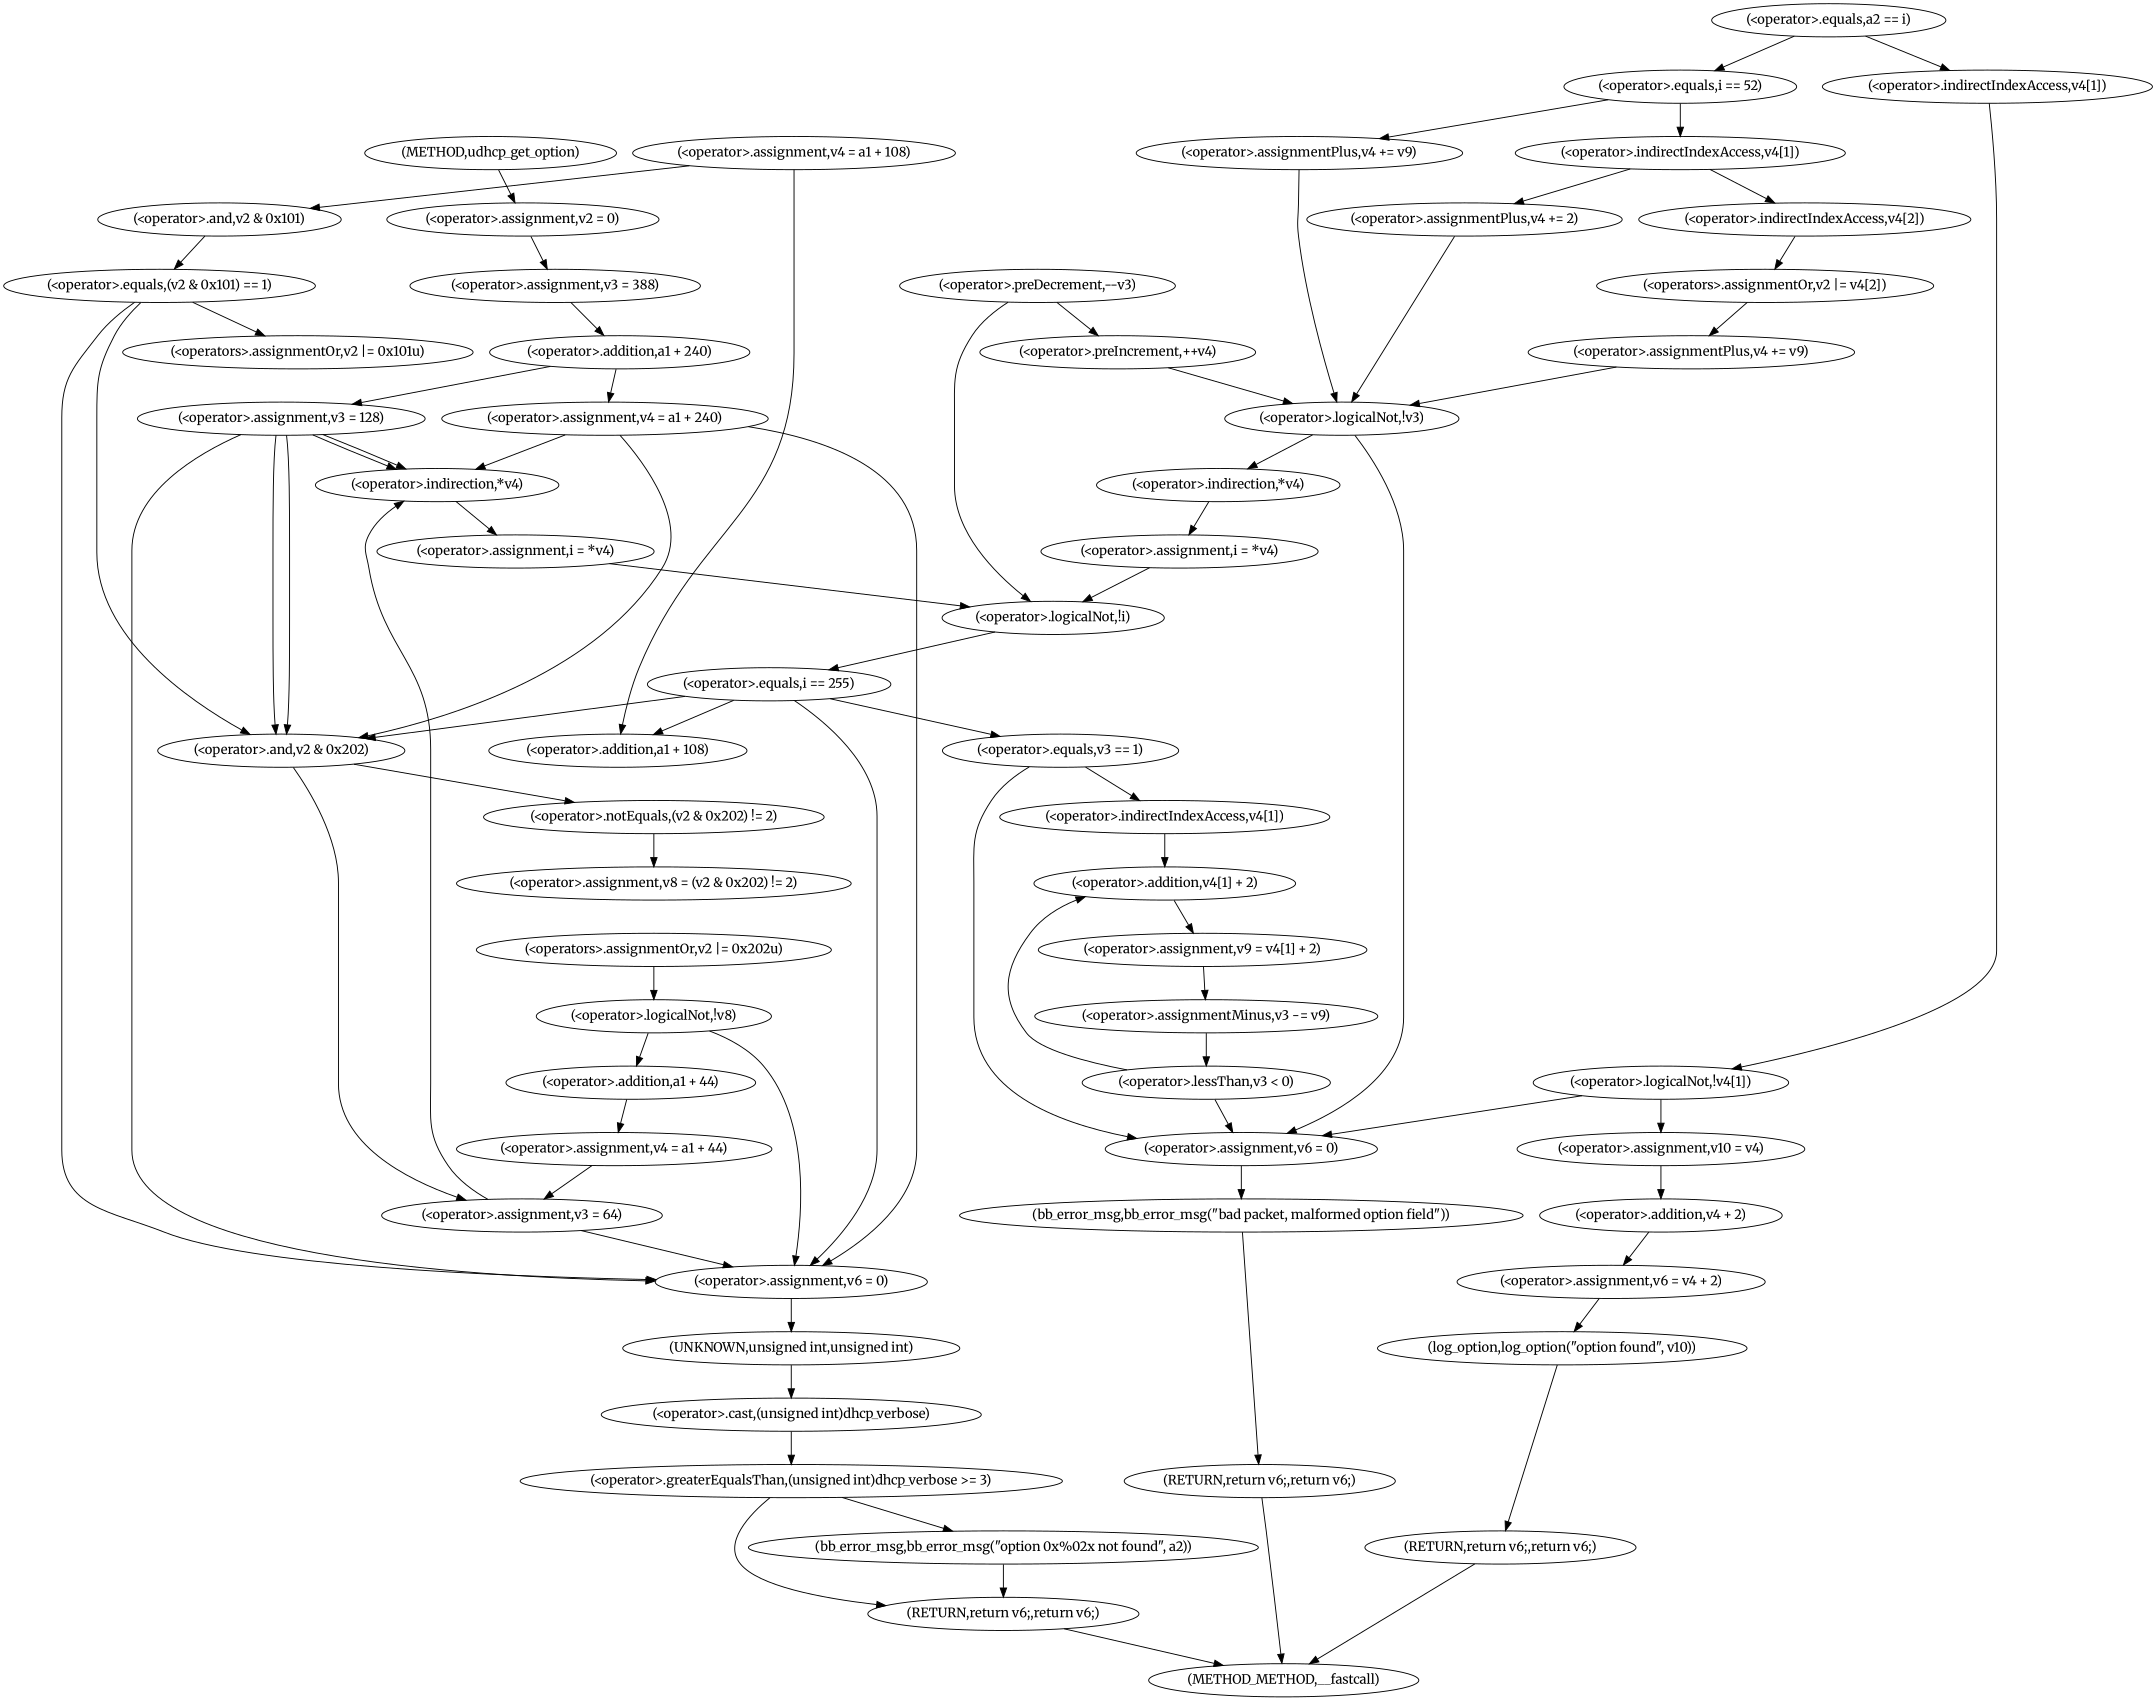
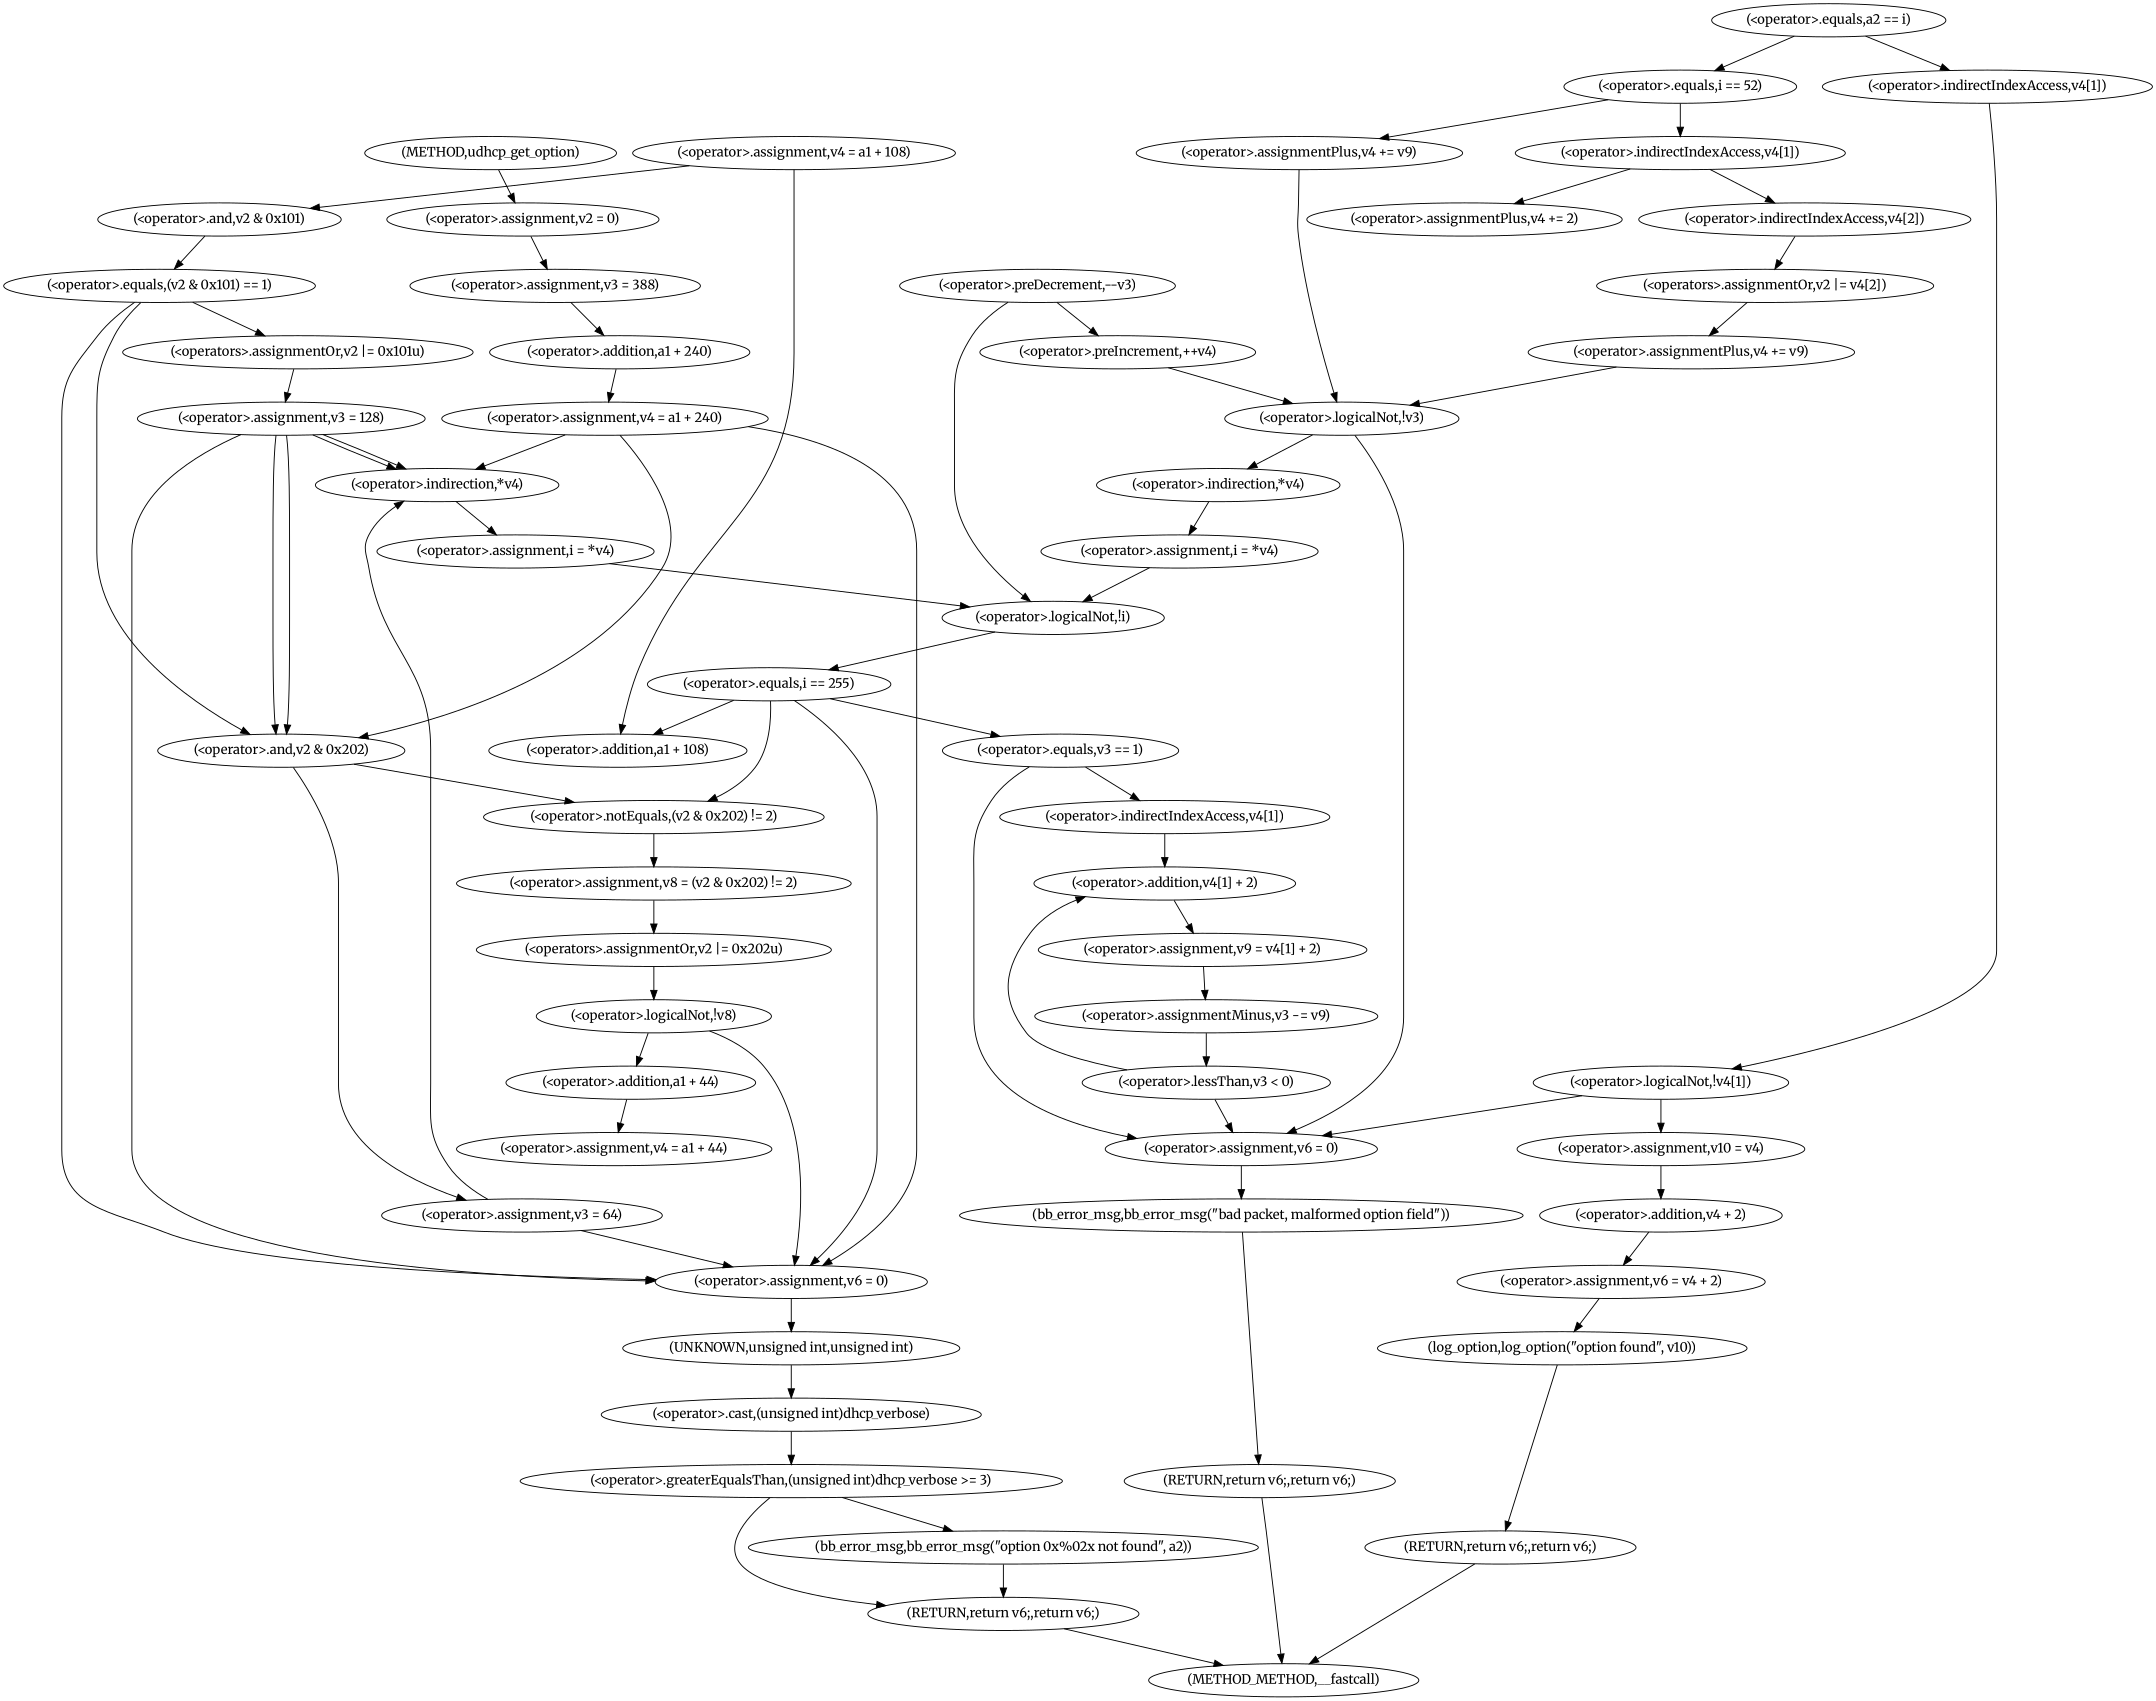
(1406, 315) -> none
(456, 384) -> (291, 381)
(530, 717) -> (760, 759)
none -> (654, 912)
(572, 1180) -> none
